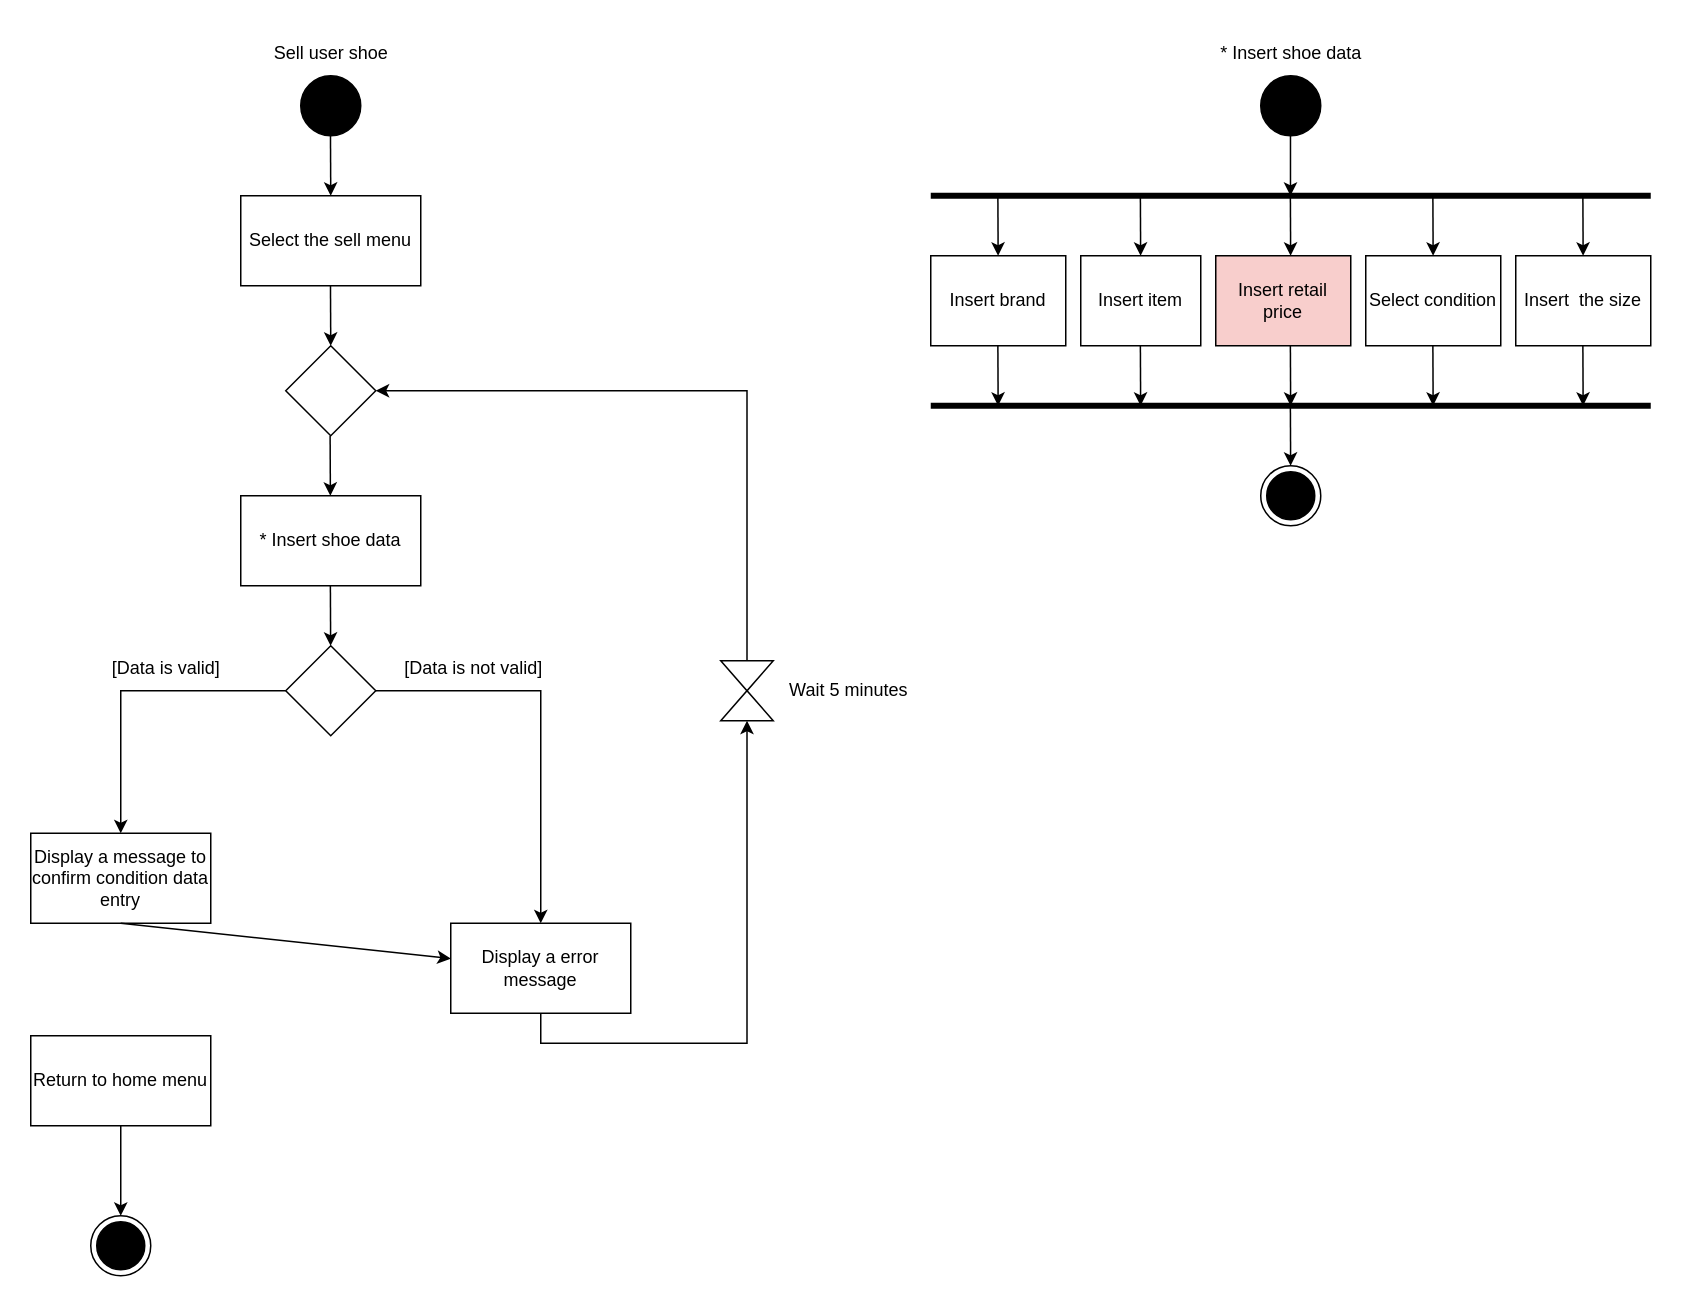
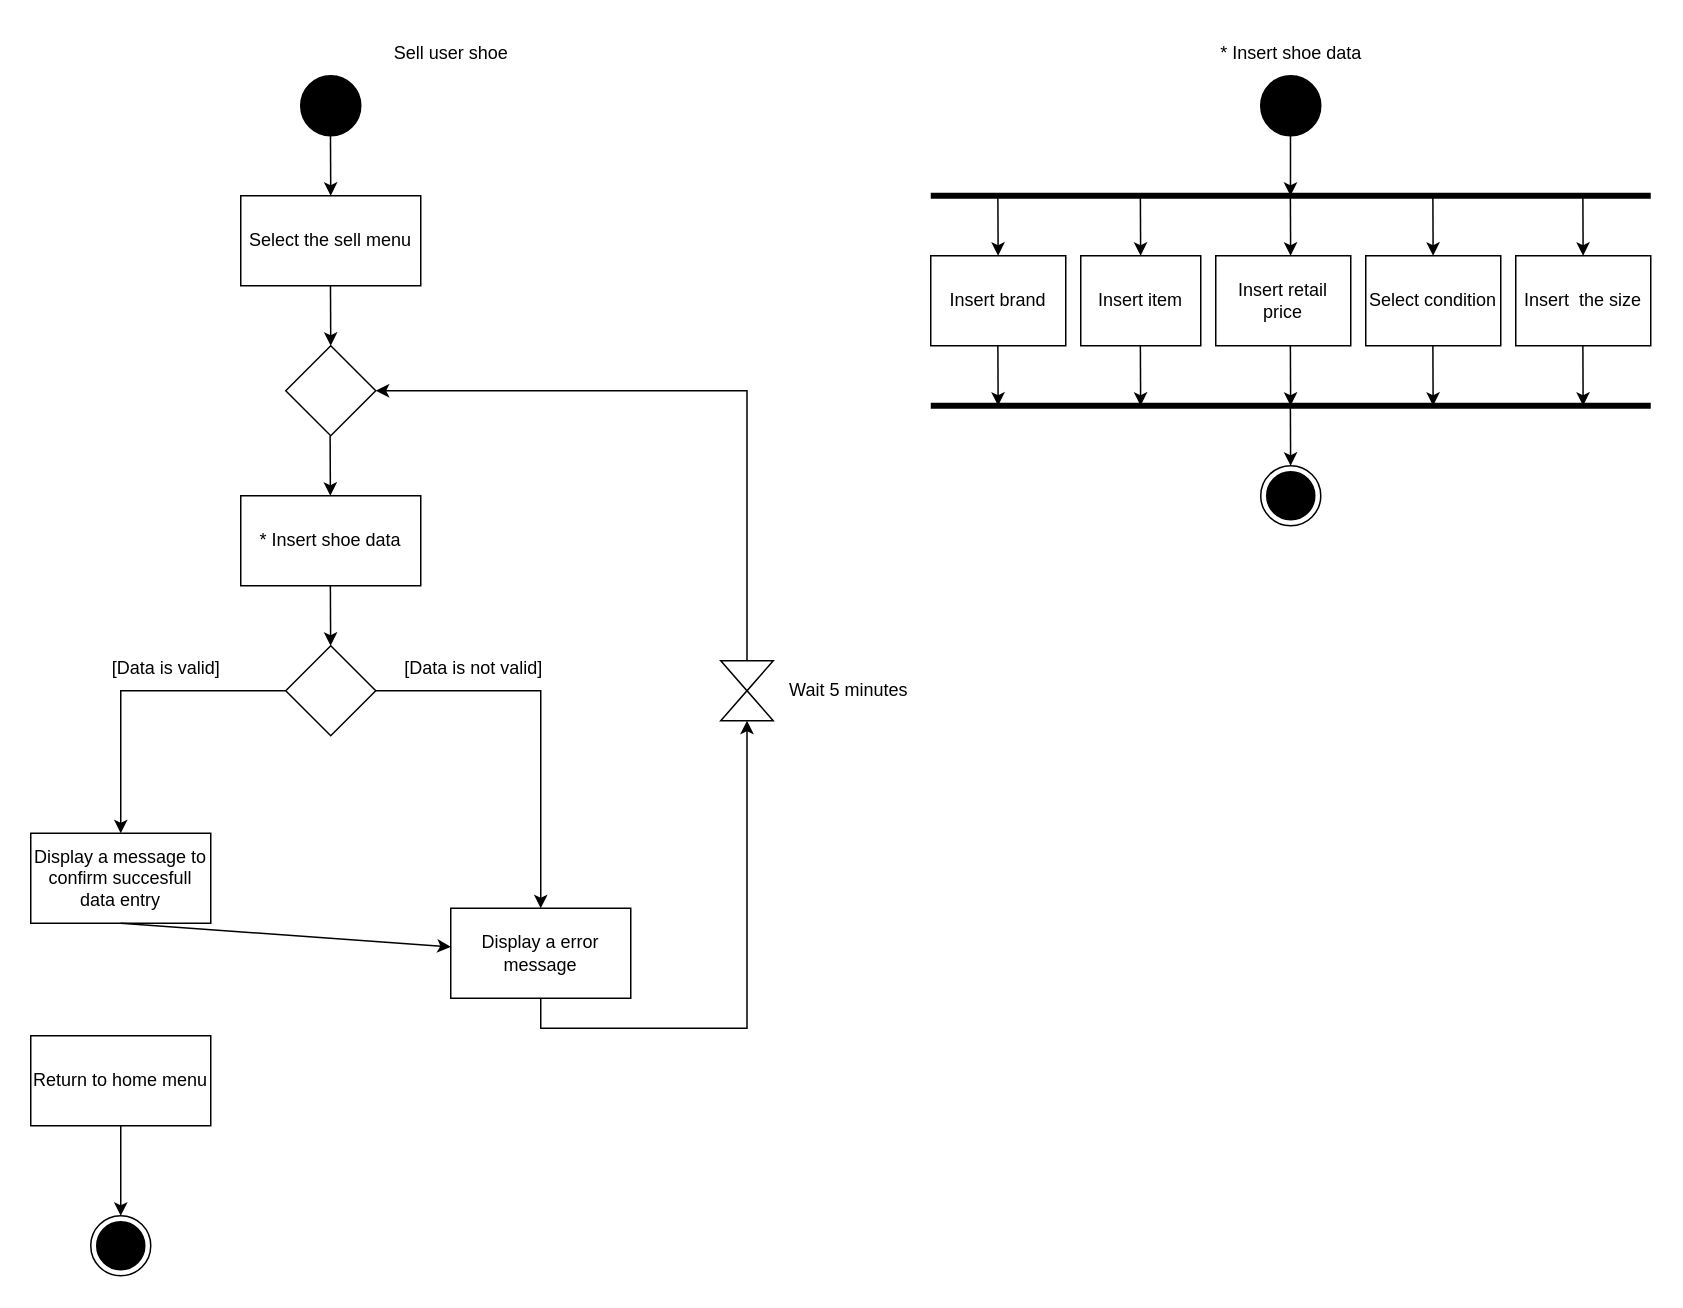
(331, 53) -> (451, 53)
(1283, 301) -> (1283, 301)
(121, 878) -> (121, 878)
(541, 968) -> (541, 953)
